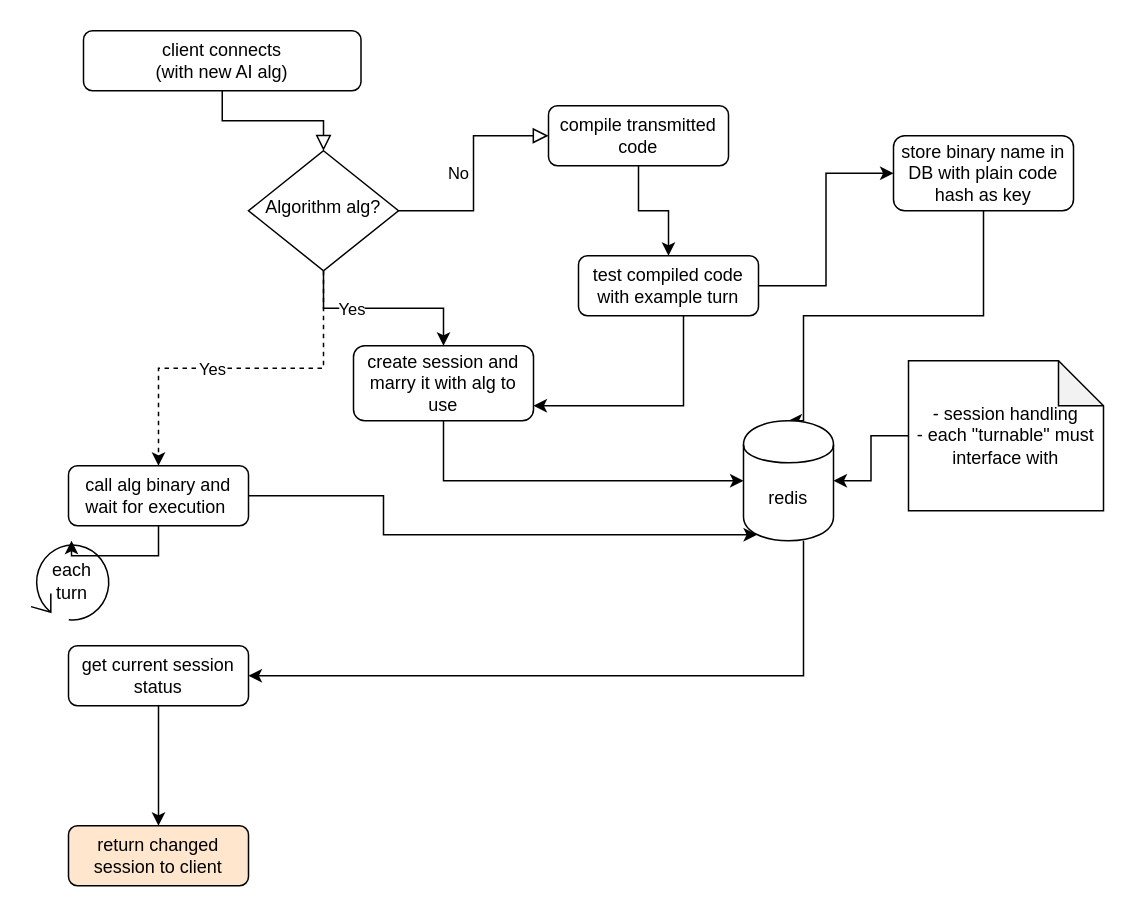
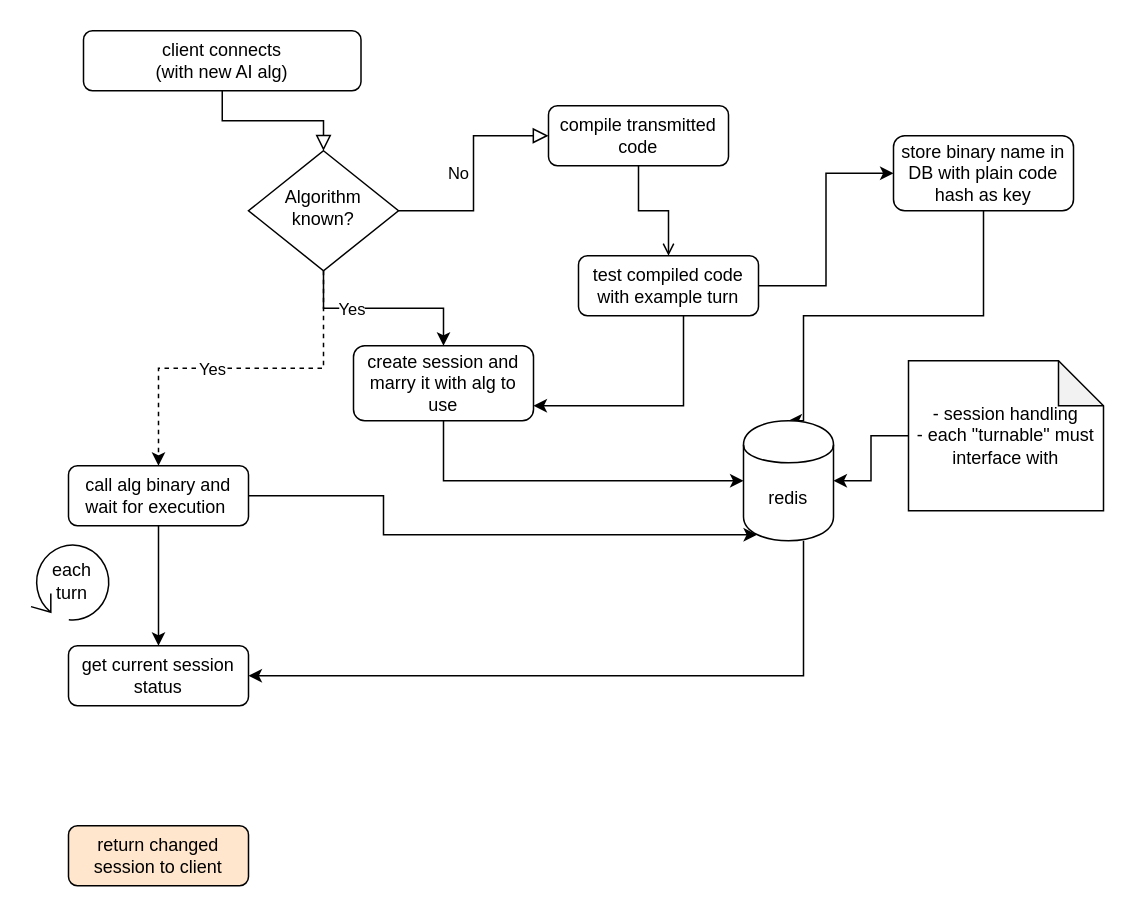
(323, 208) -> (323, 208)
(668, 244) -> (668, 246)
(132, 556) -> (158, 594)
(158, 761) -> none
